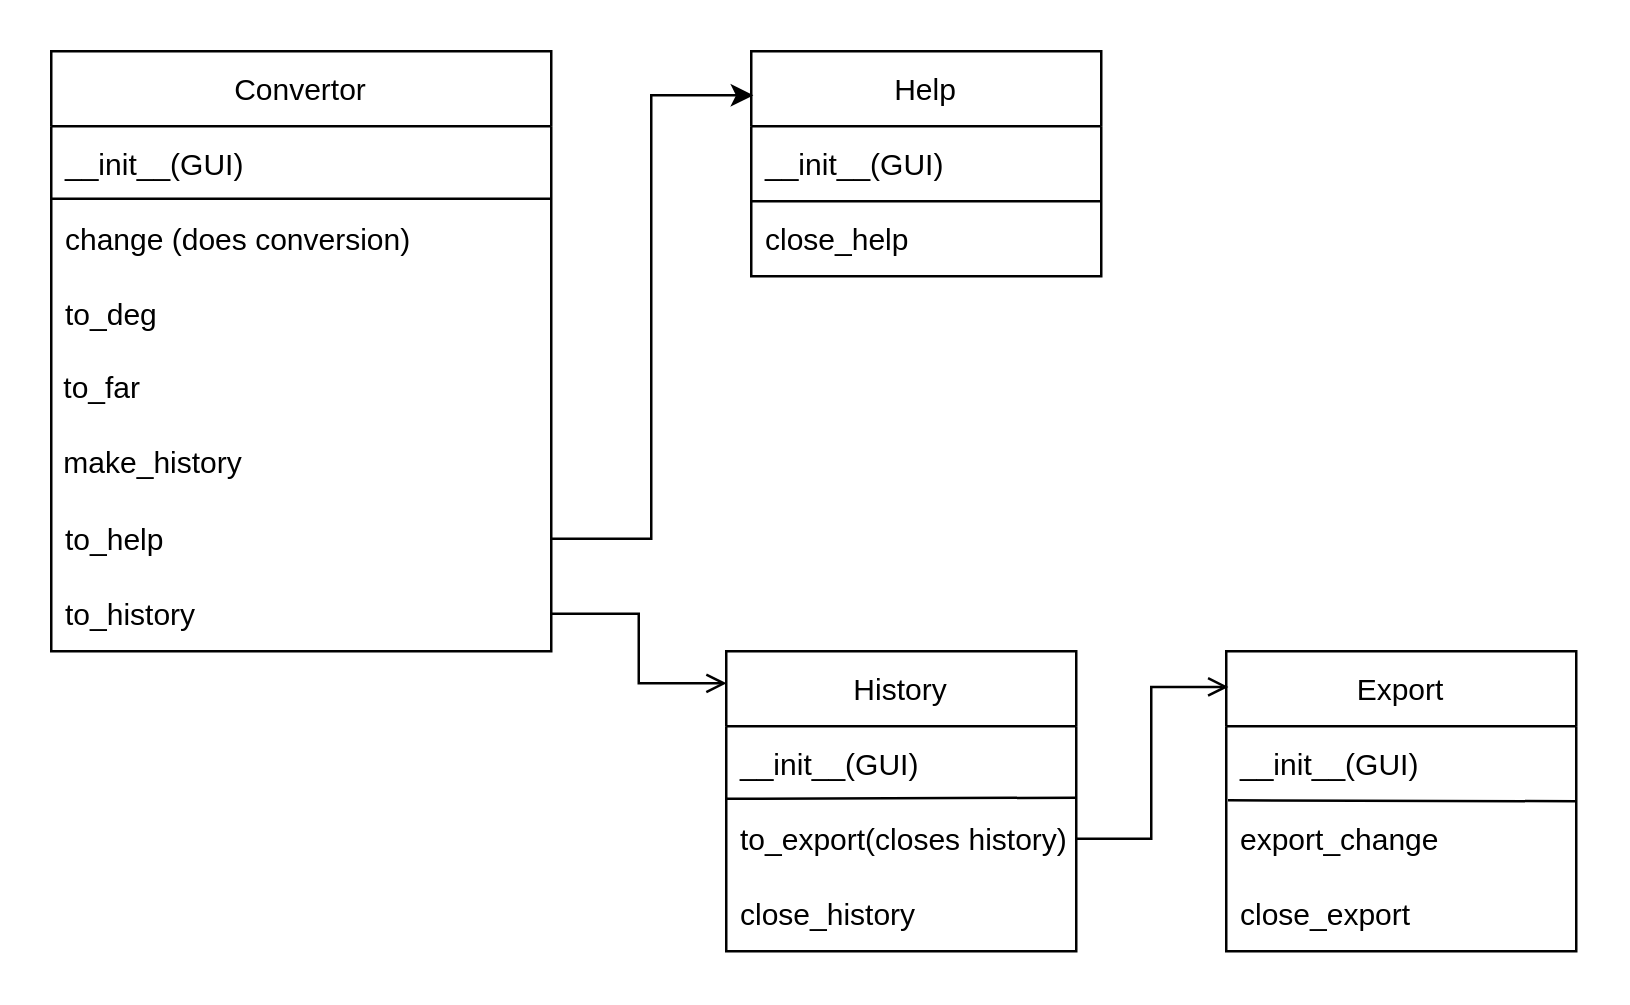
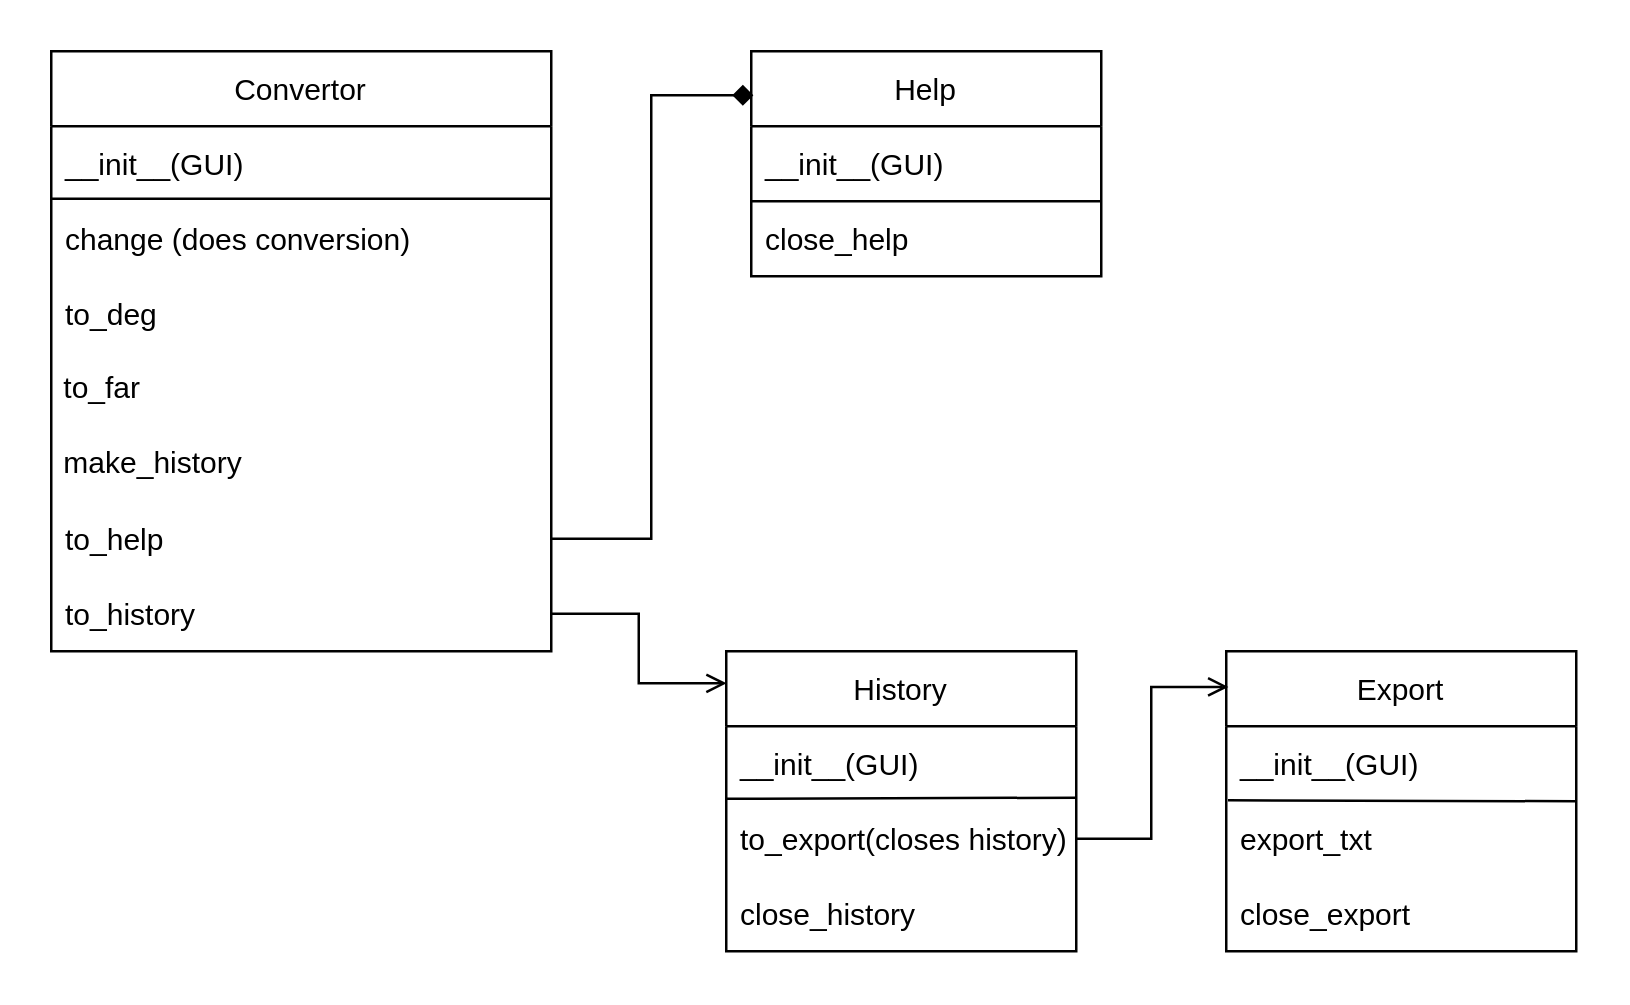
(734, 95) -> (733, 95)
(1349, 840) -> (1324, 840)
